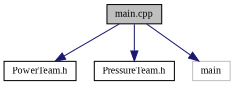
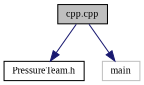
(134, 14) -> (83, 14)
(40, 71) -> none
